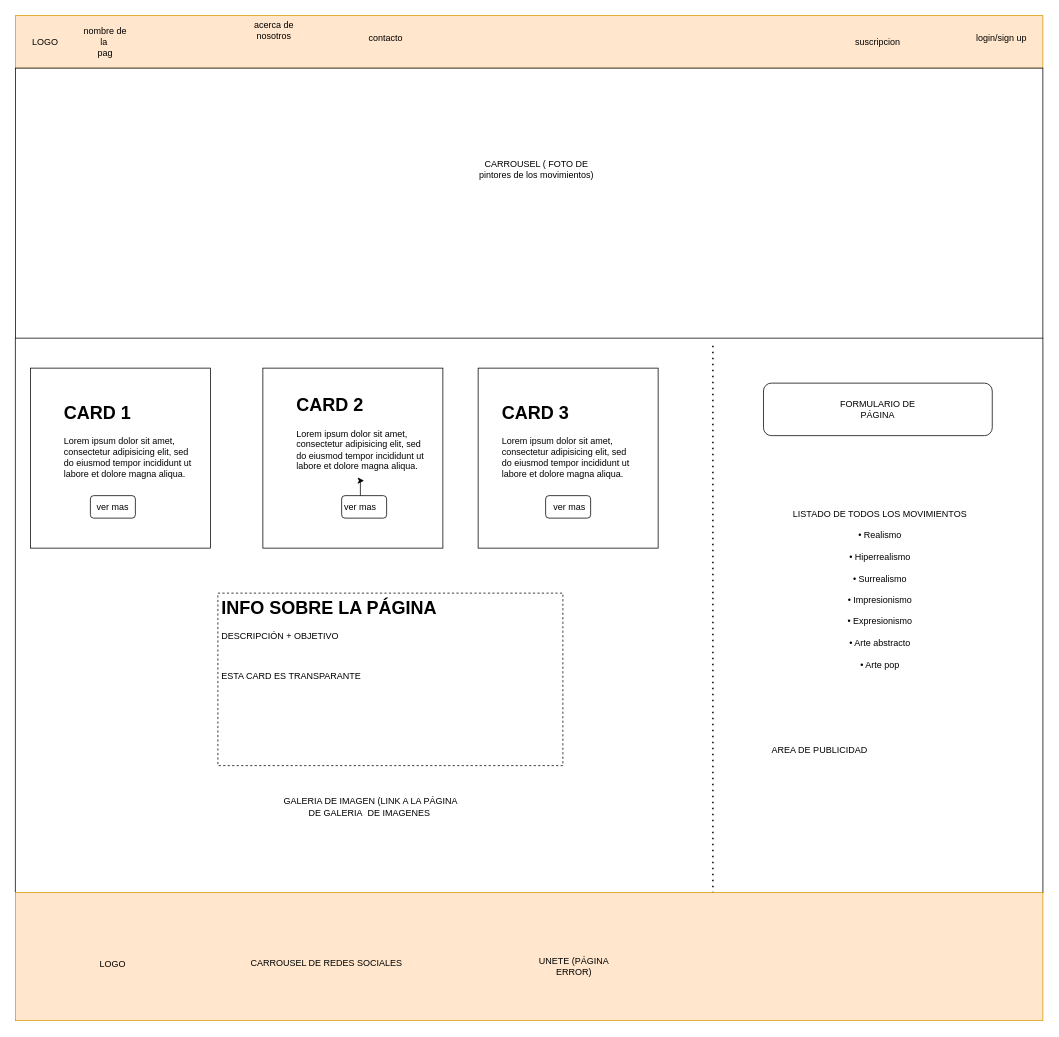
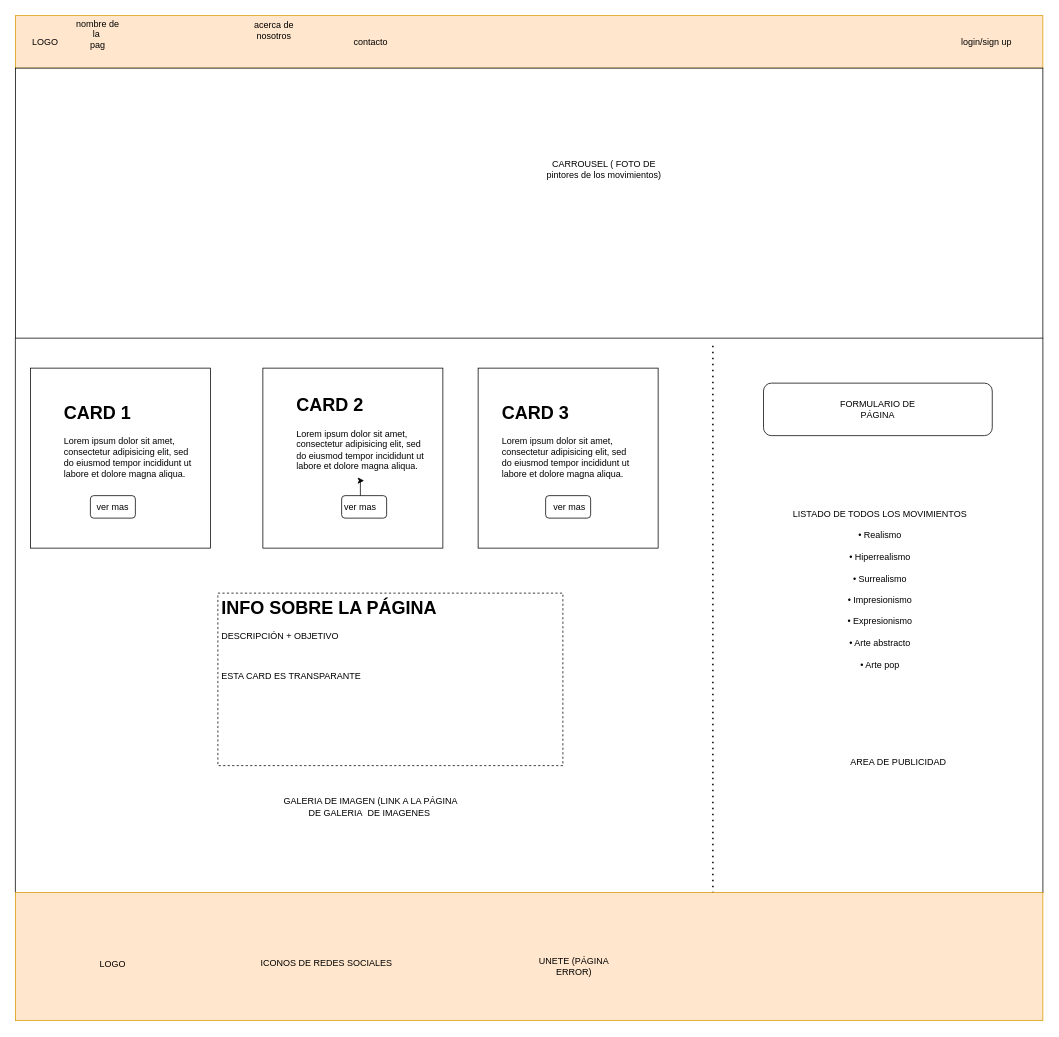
(386, 38) -> (371, 42)
(1002, 38) -> (987, 42)
(105, 42) -> (98, 34)
(878, 42) -> none
(537, 169) -> (604, 169)
(820, 750) -> (899, 762)
(327, 963) -> (327, 963)
